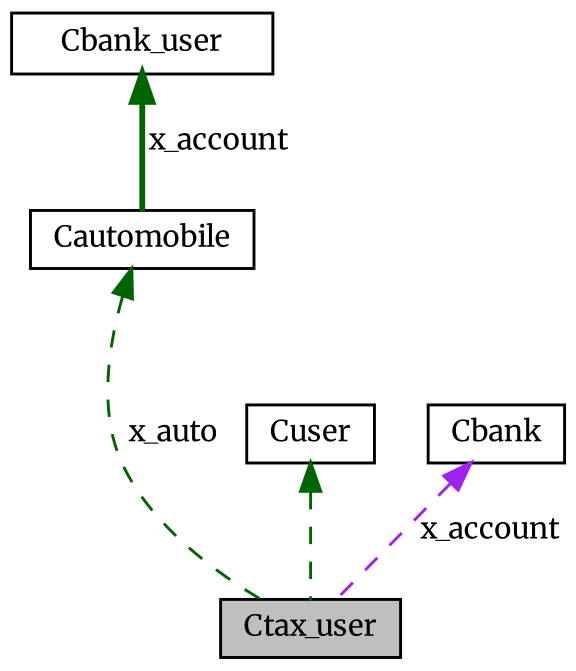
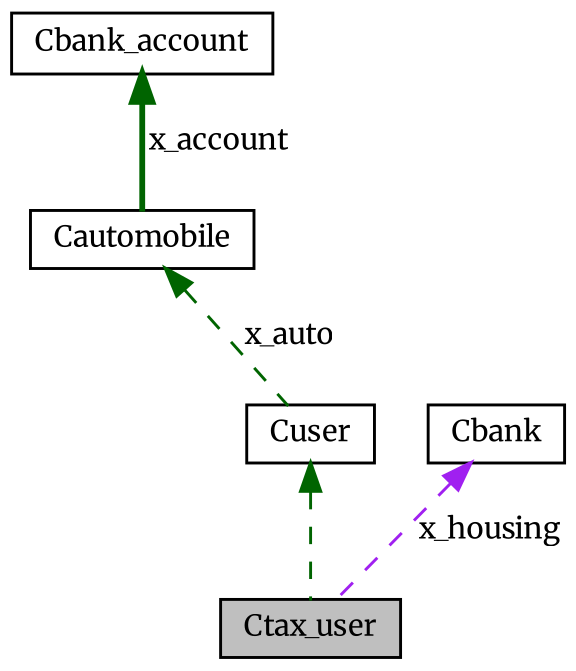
(142, 44) -> (142, 44)
(129, 476) -> (236, 348)
(488, 531) -> (488, 531)
